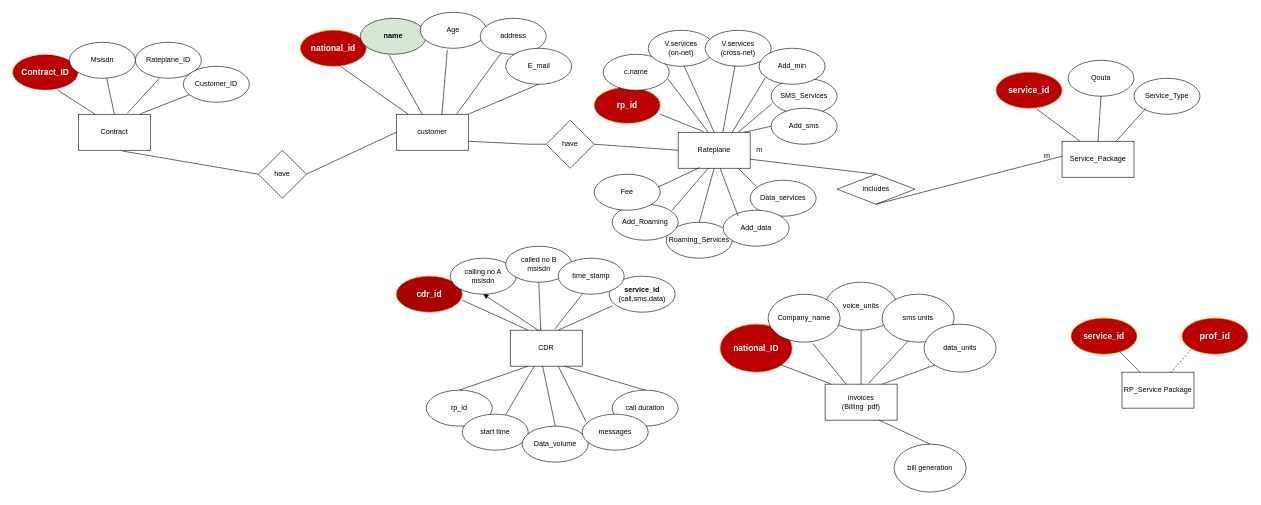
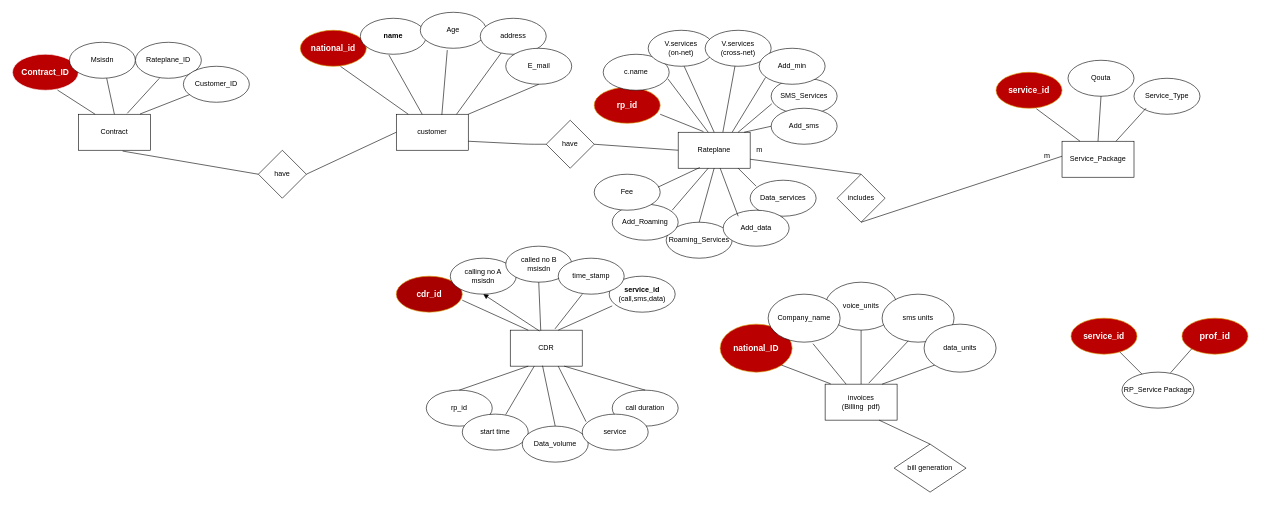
(393, 36) -> (393, 36)
(876, 189) -> (861, 198)
(1181, 361) -> (1181, 361)
(1158, 390) -> (1158, 390)
(615, 432) -> (615, 432)
(930, 468) -> (930, 468)
